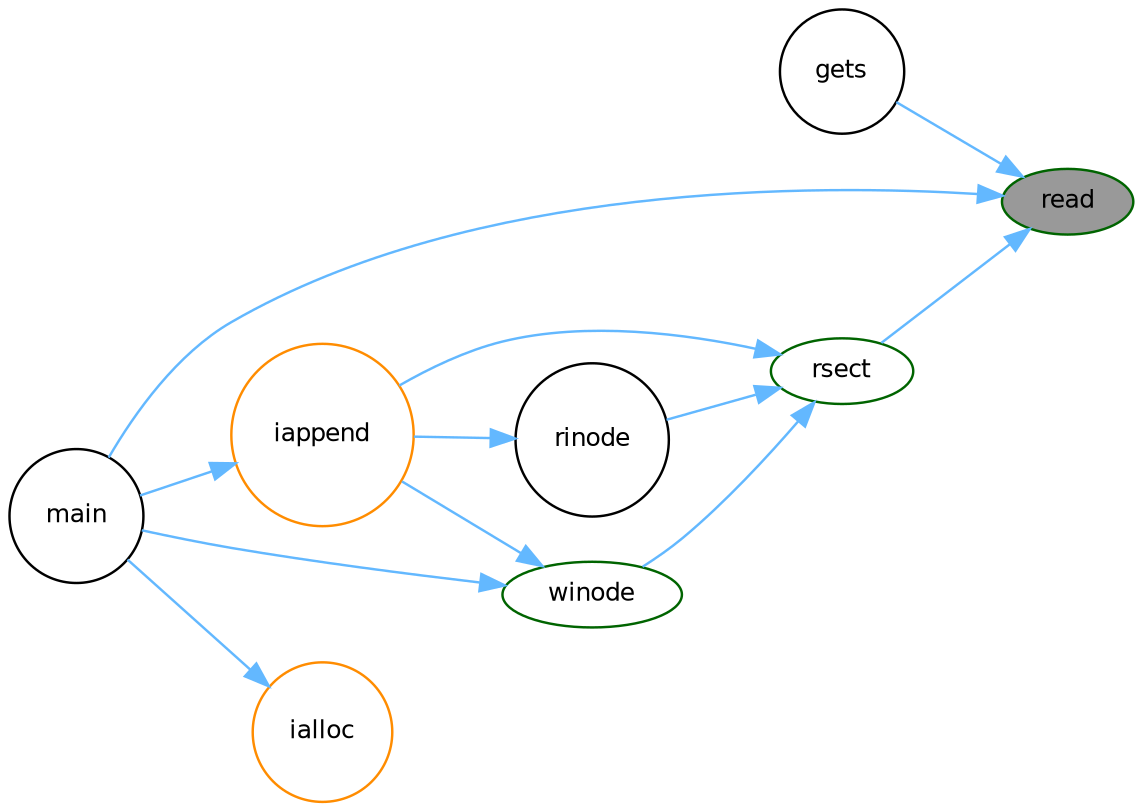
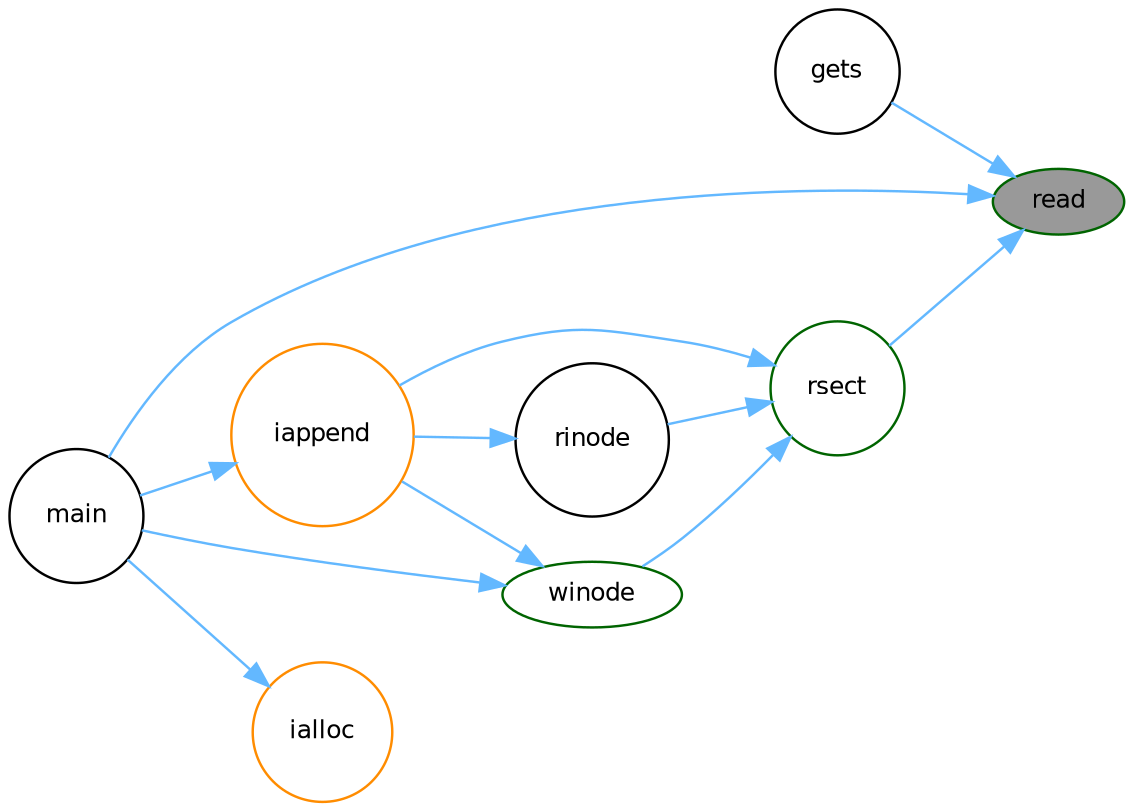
(842, 371) -> (838, 388)
